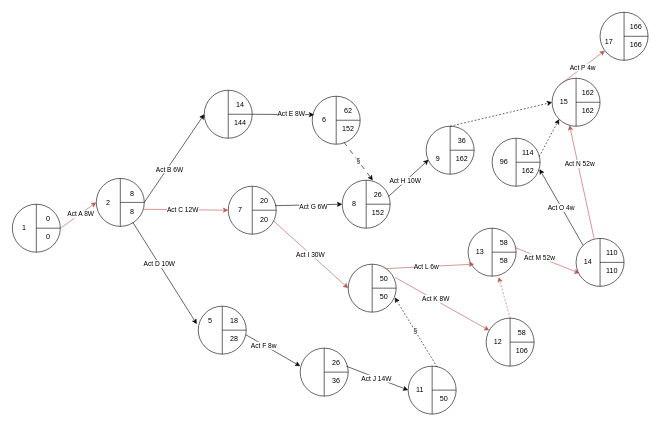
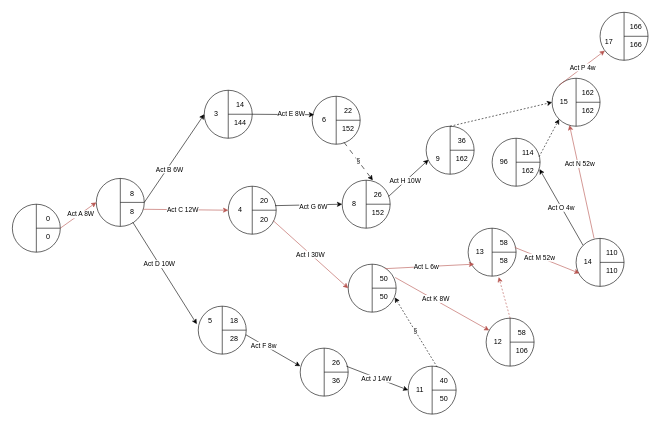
(348, 111) -> (348, 111)
none -> (216, 114)
(108, 203) -> none
(240, 210) -> (240, 210)
(24, 228) -> none
none -> (444, 381)
